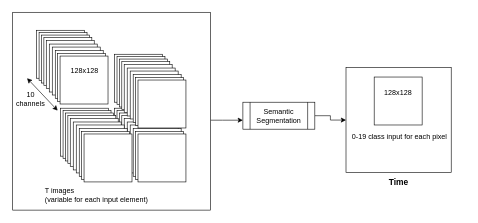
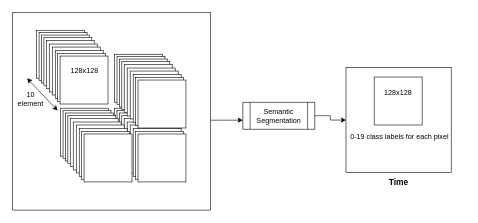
(30, 99) -> (30, 99)
(400, 137) -> (400, 137)
(96, 195) -> none
